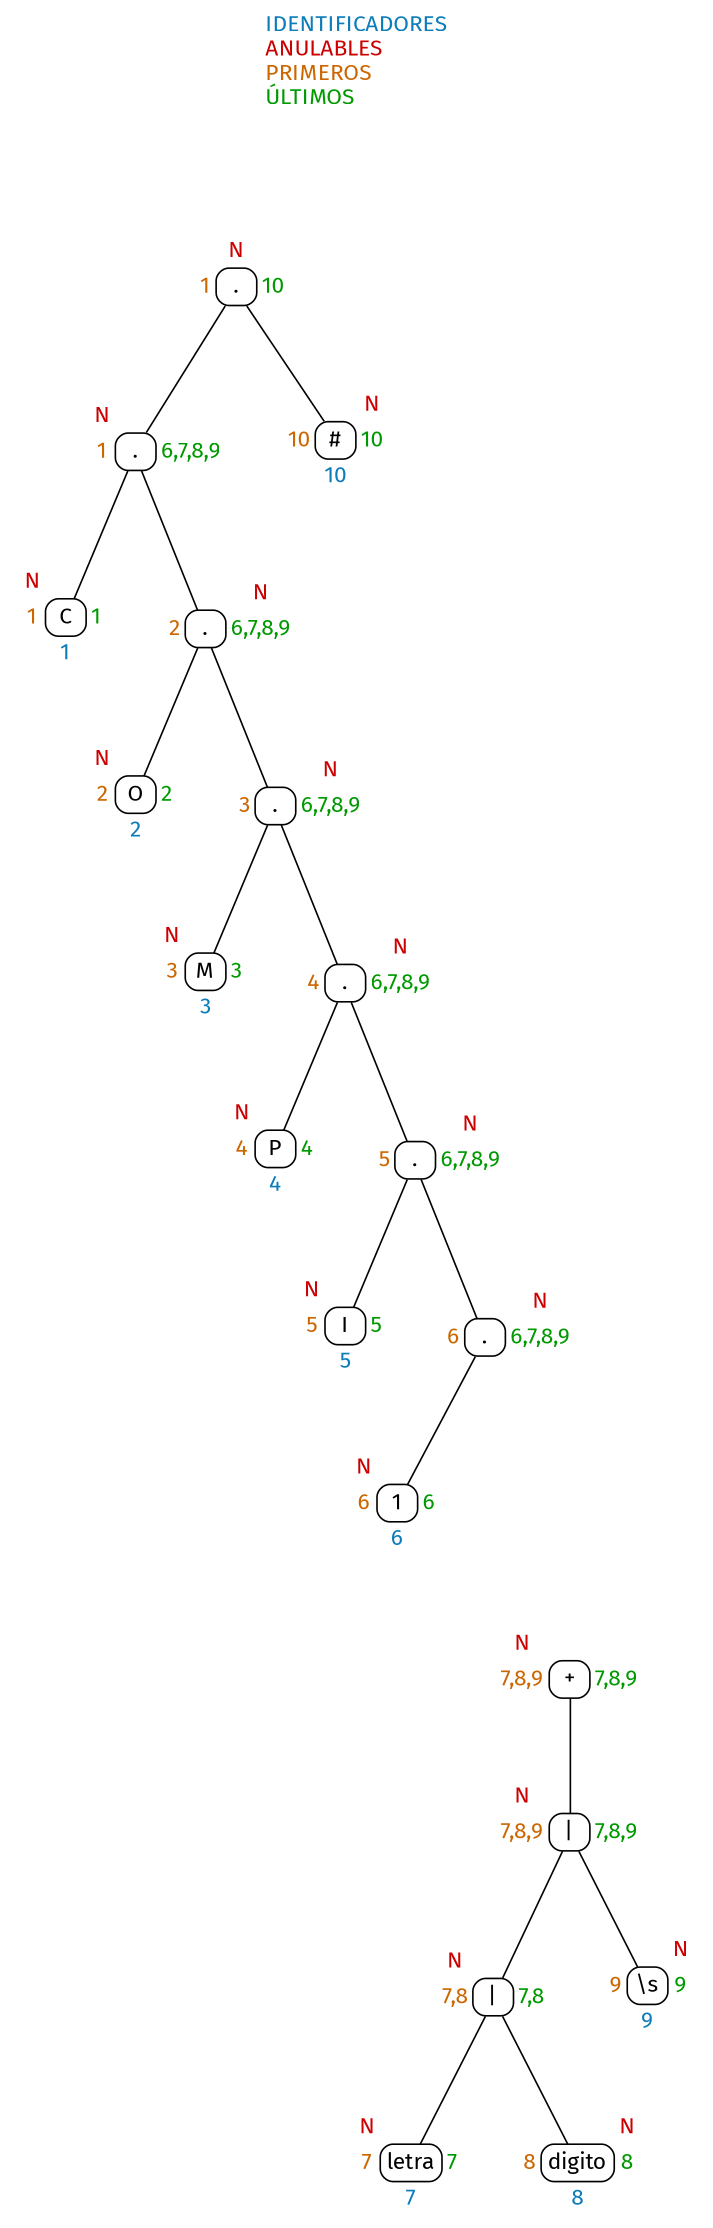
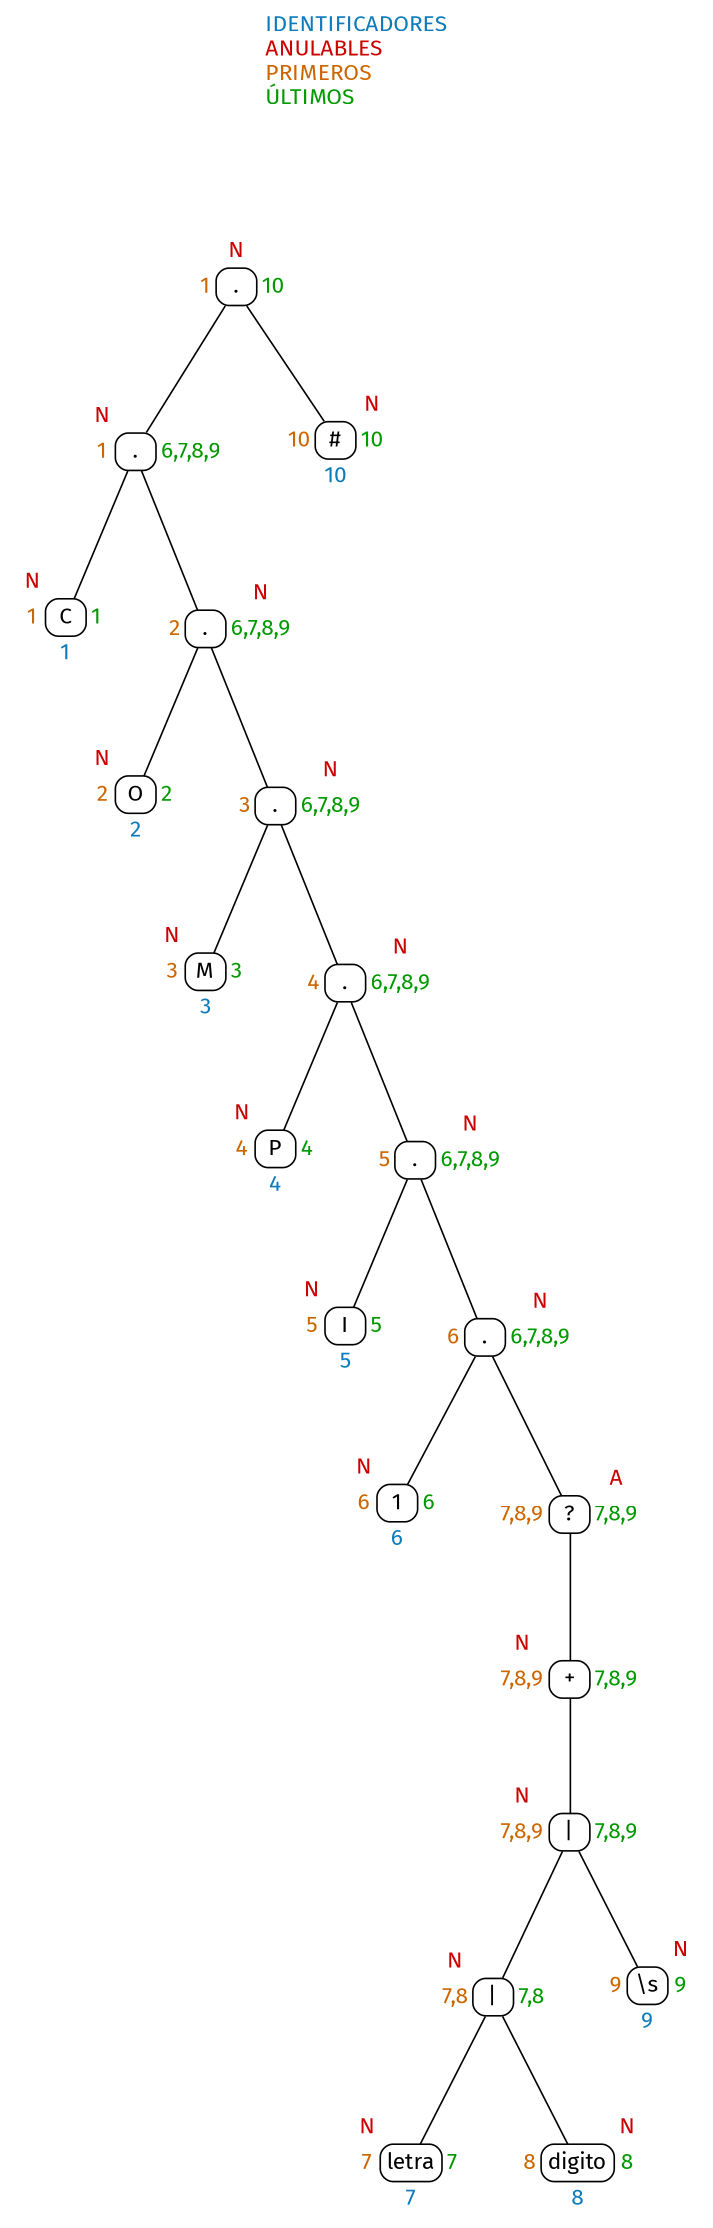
none -> (569, 1502)
